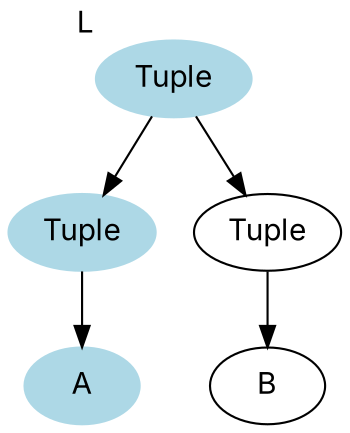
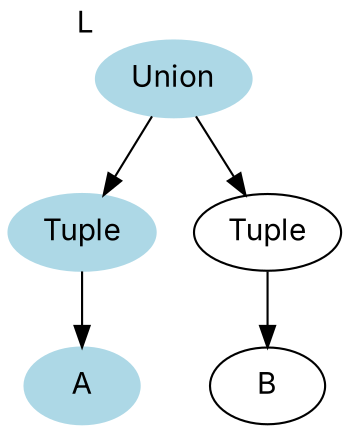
(174, 79) -> (174, 79)
